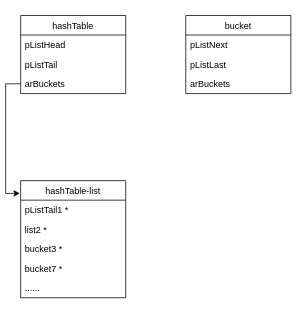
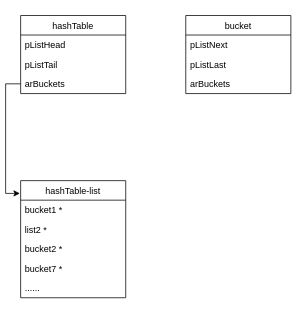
(50, 210) -> (46, 210)
(46, 249) -> (46, 249)
